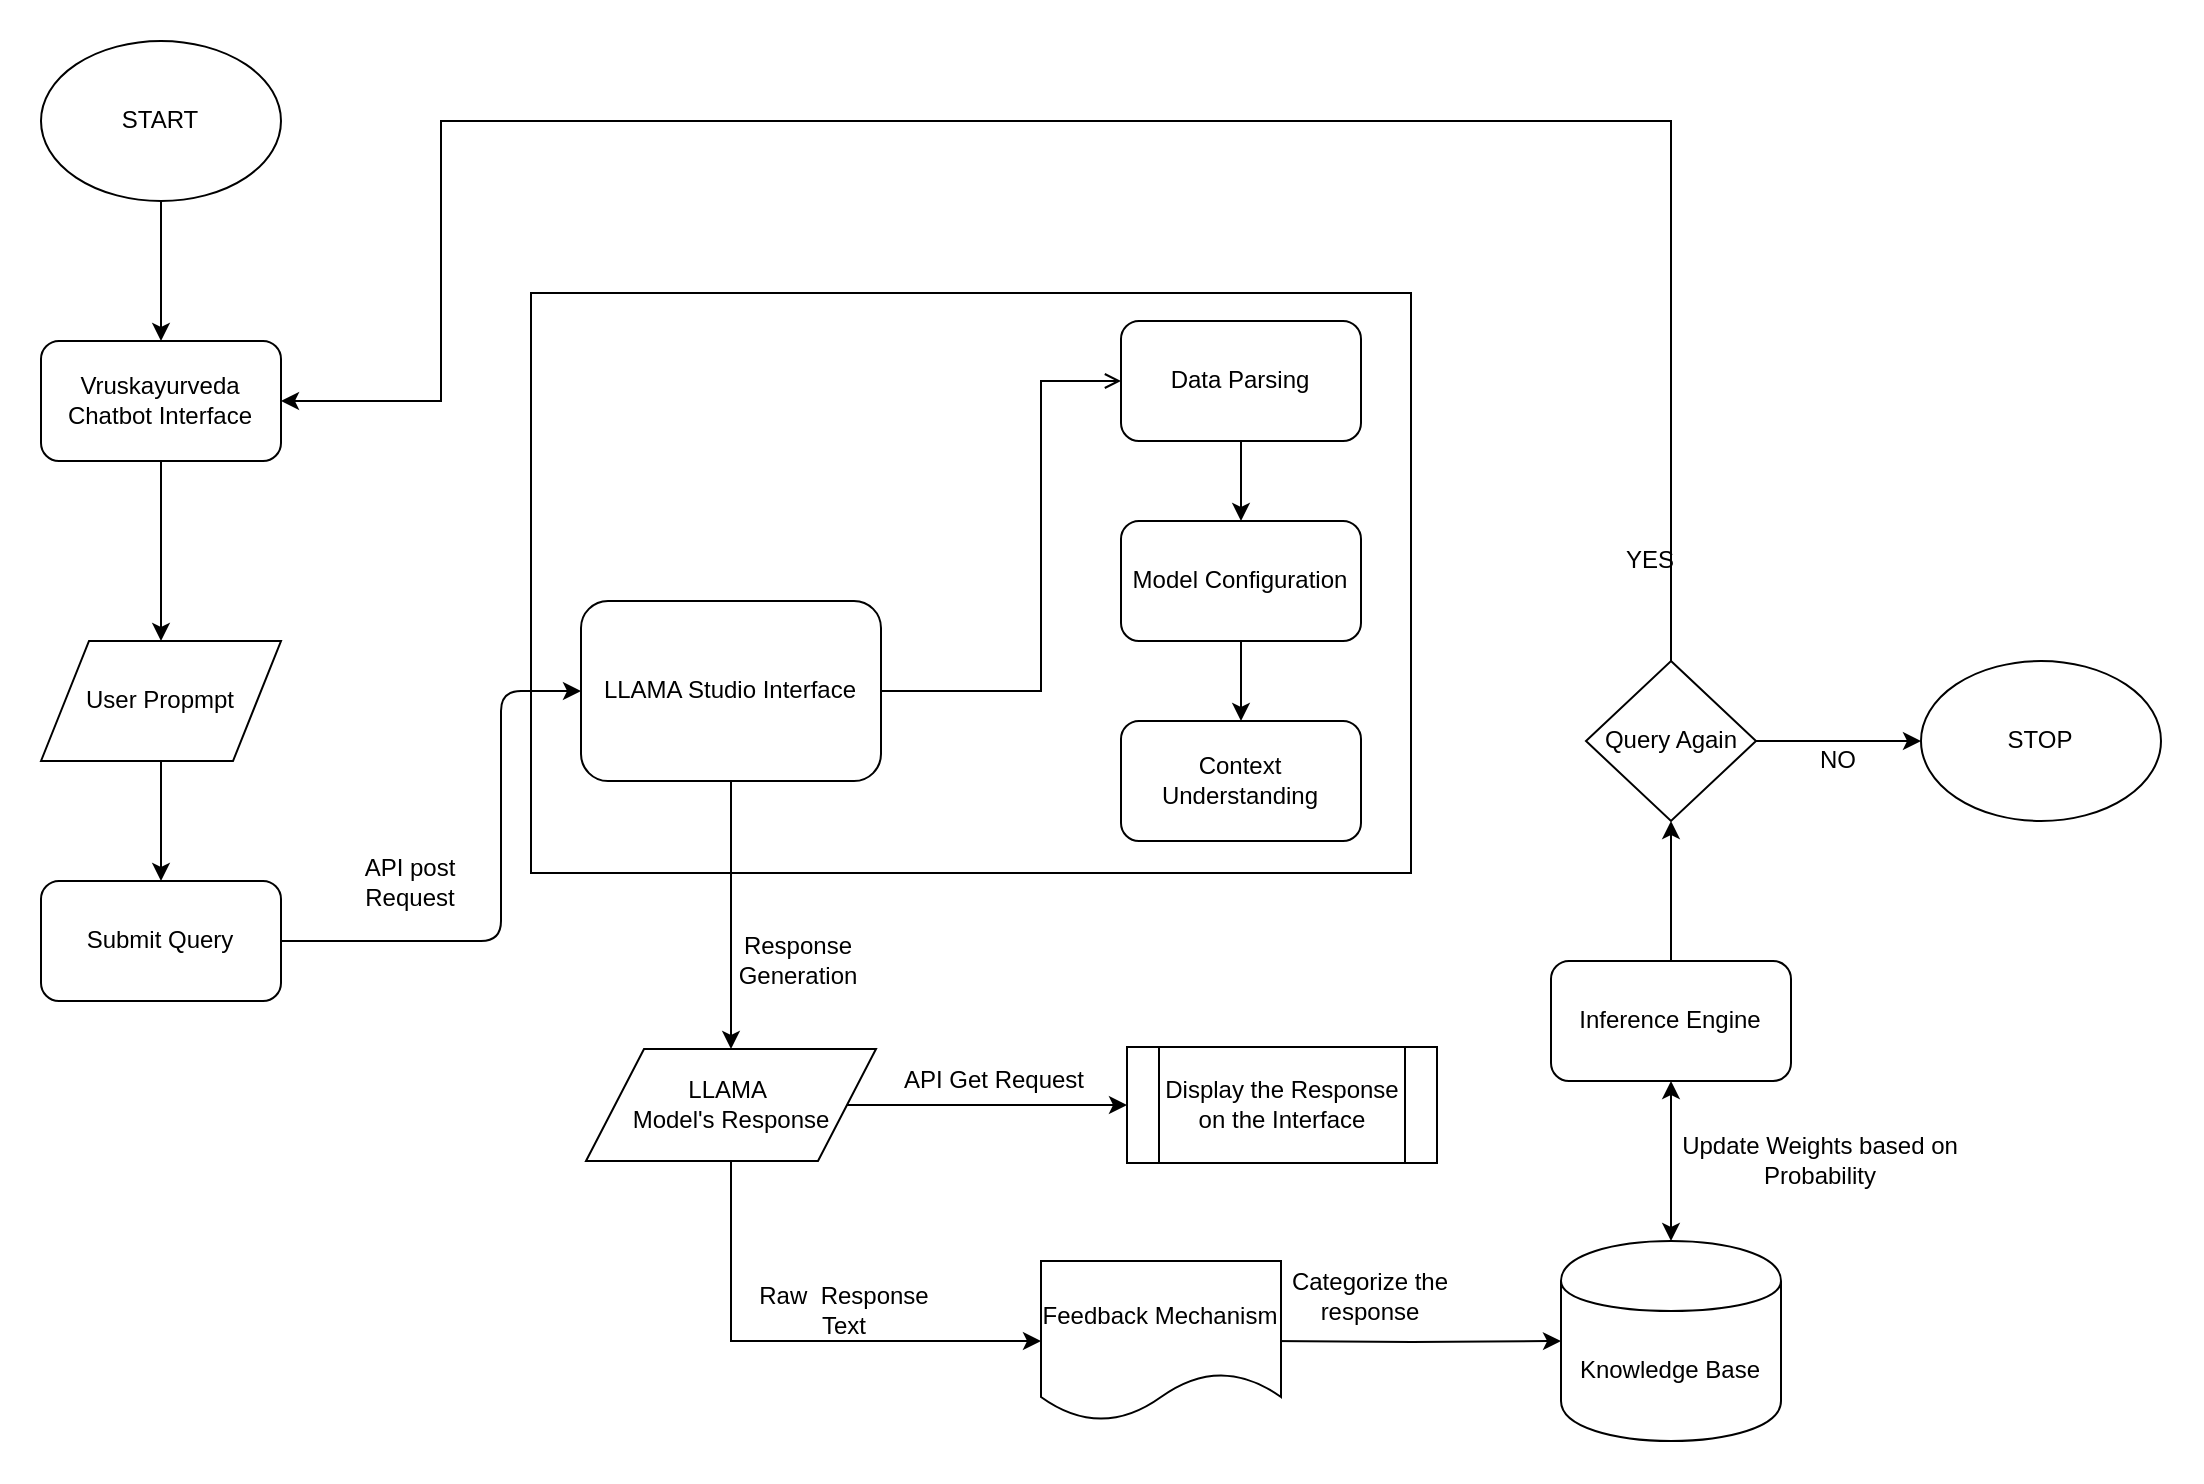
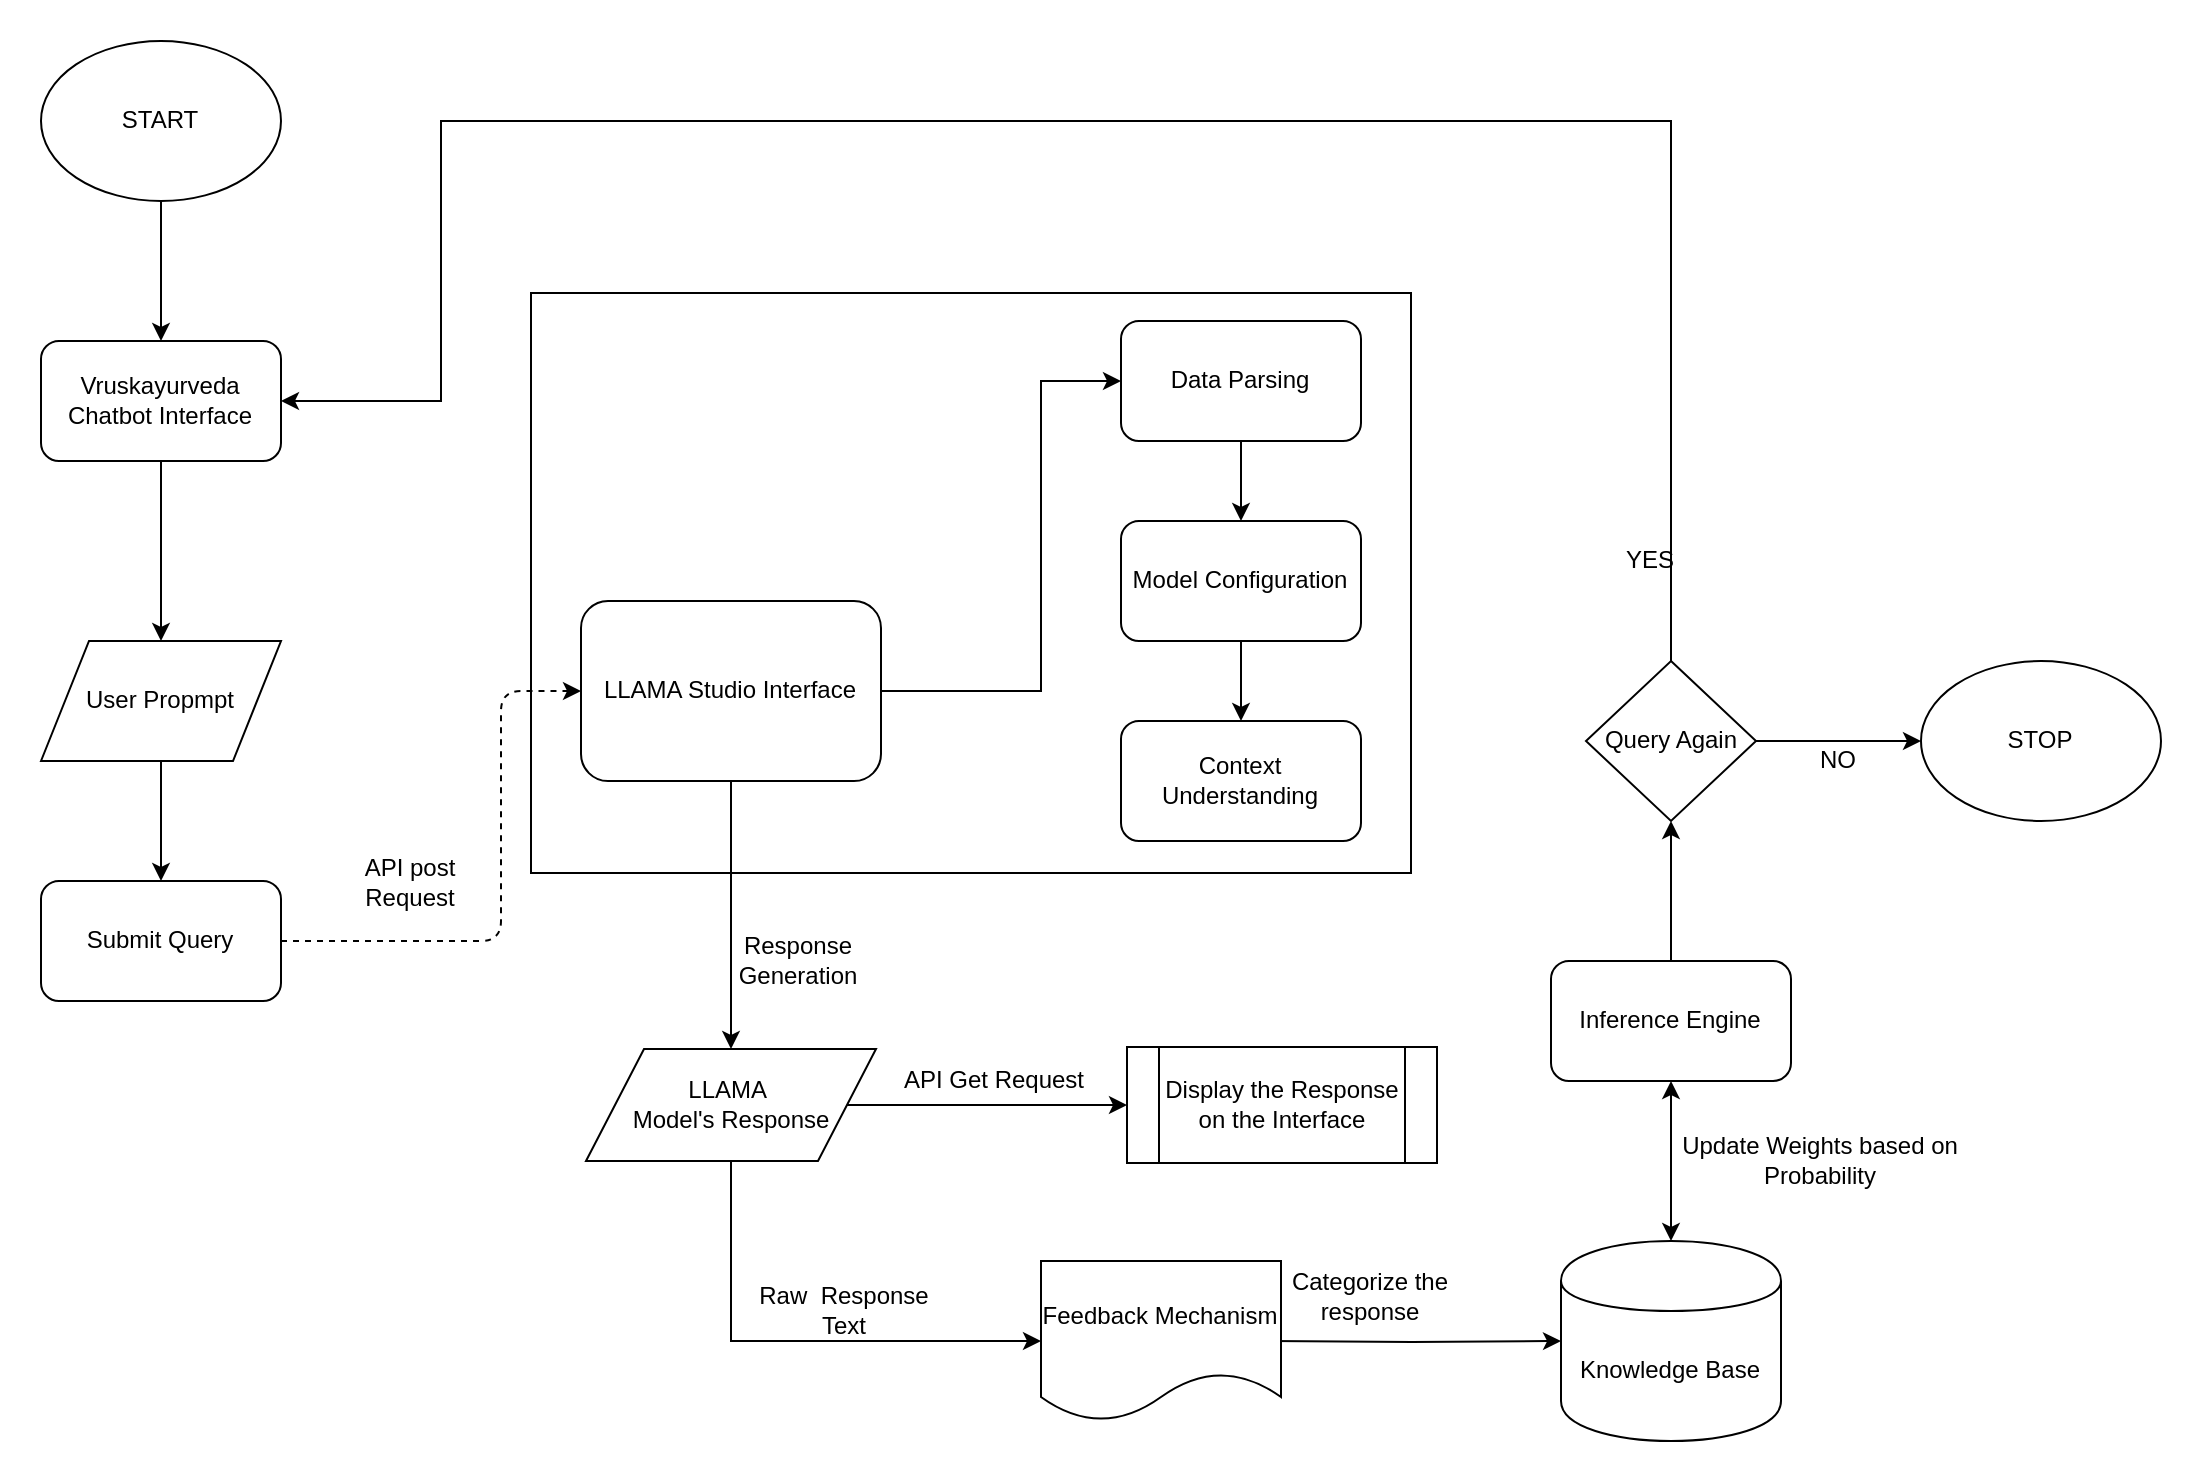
(1108, 381) -> (1106, 381)
(501, 893) -> (501, 893)
